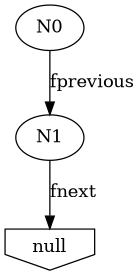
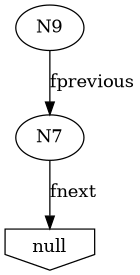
(50, 28) -> (50, 28)
(50, 138) -> (50, 138)
